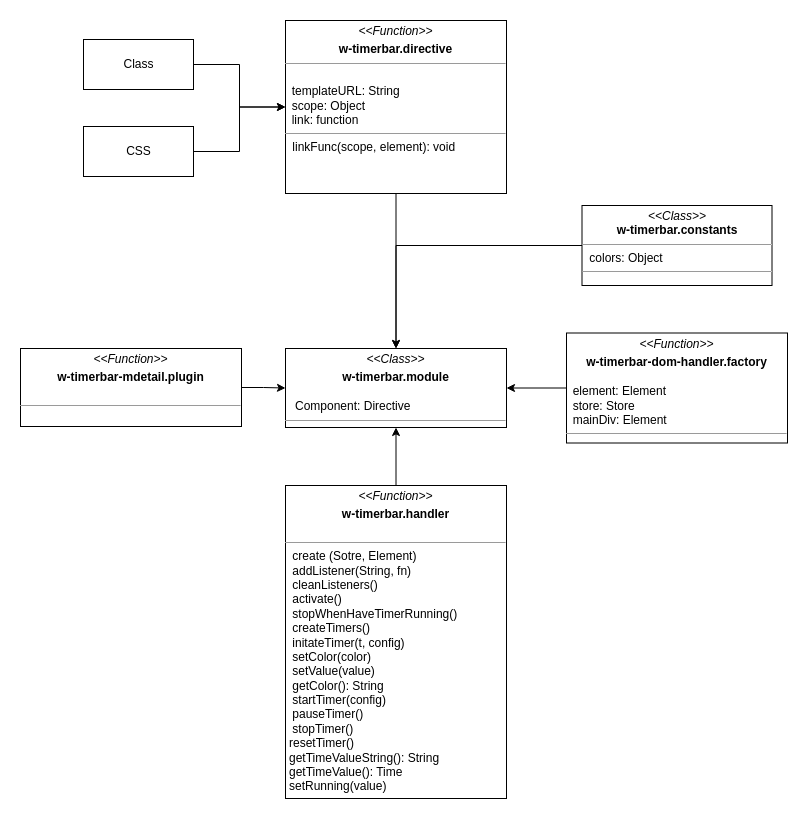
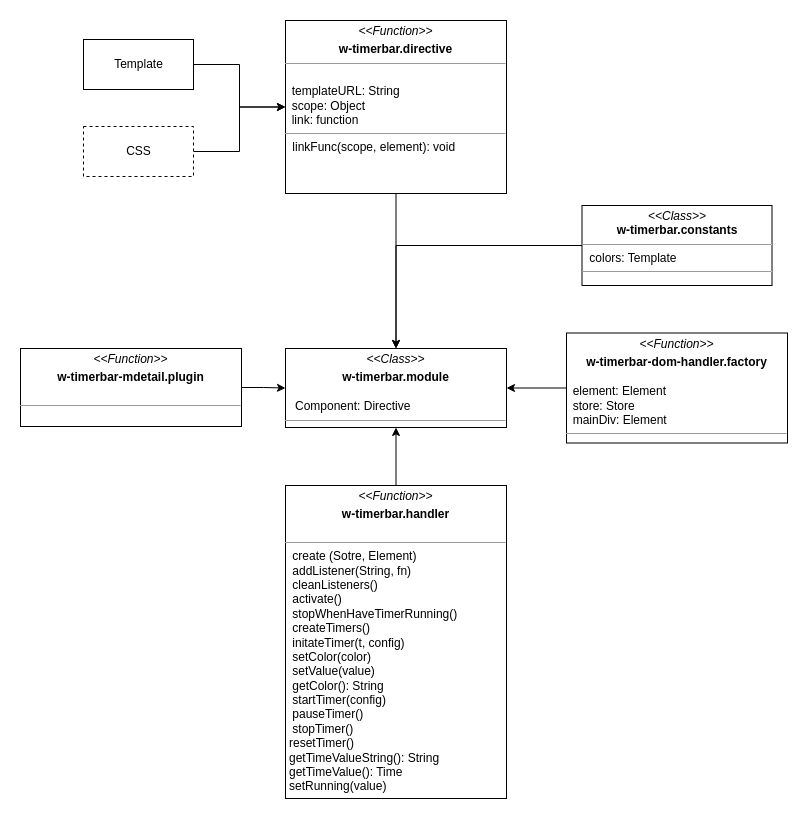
(139, 65) -> (139, 65)
(139, 152) -> (139, 152)
(647, 227) -> (647, 227)
